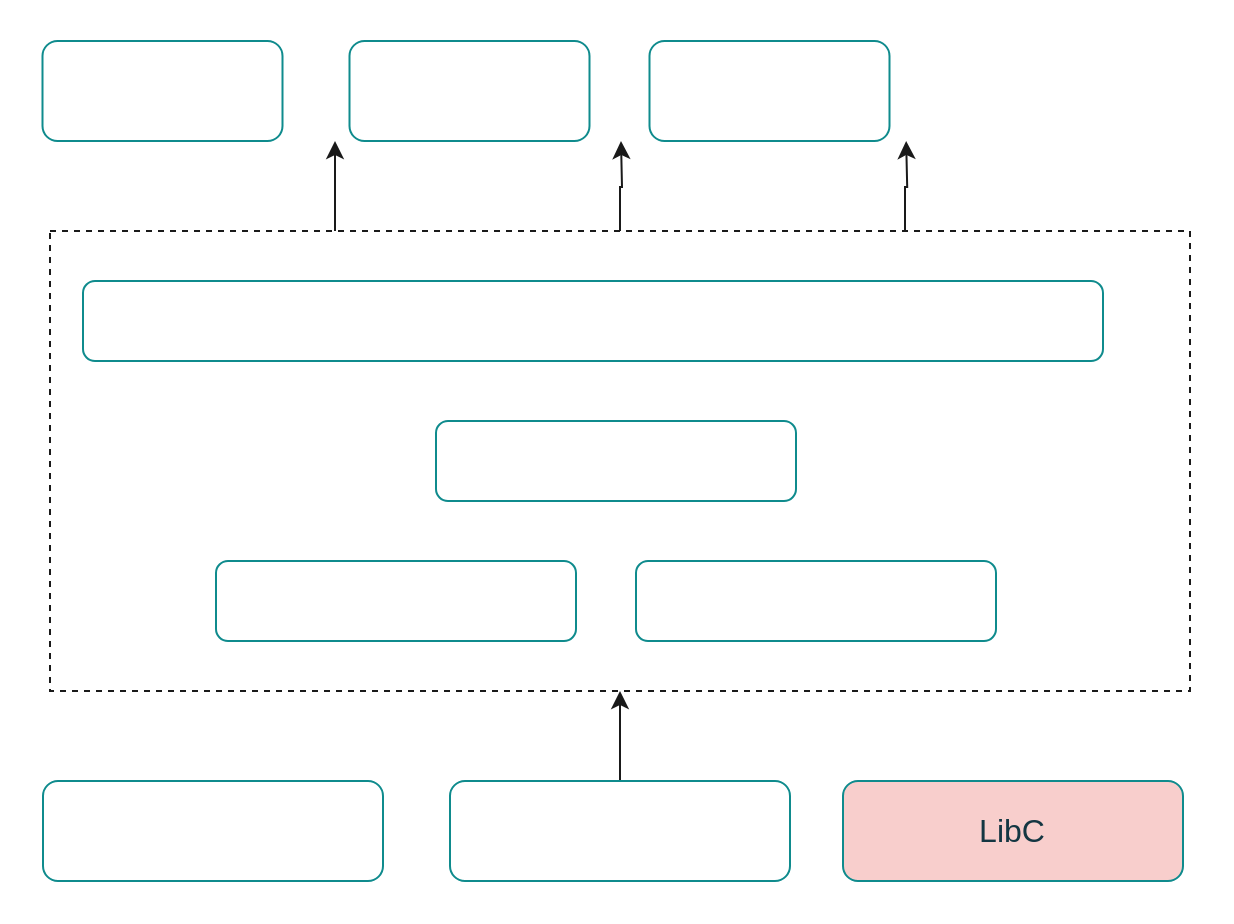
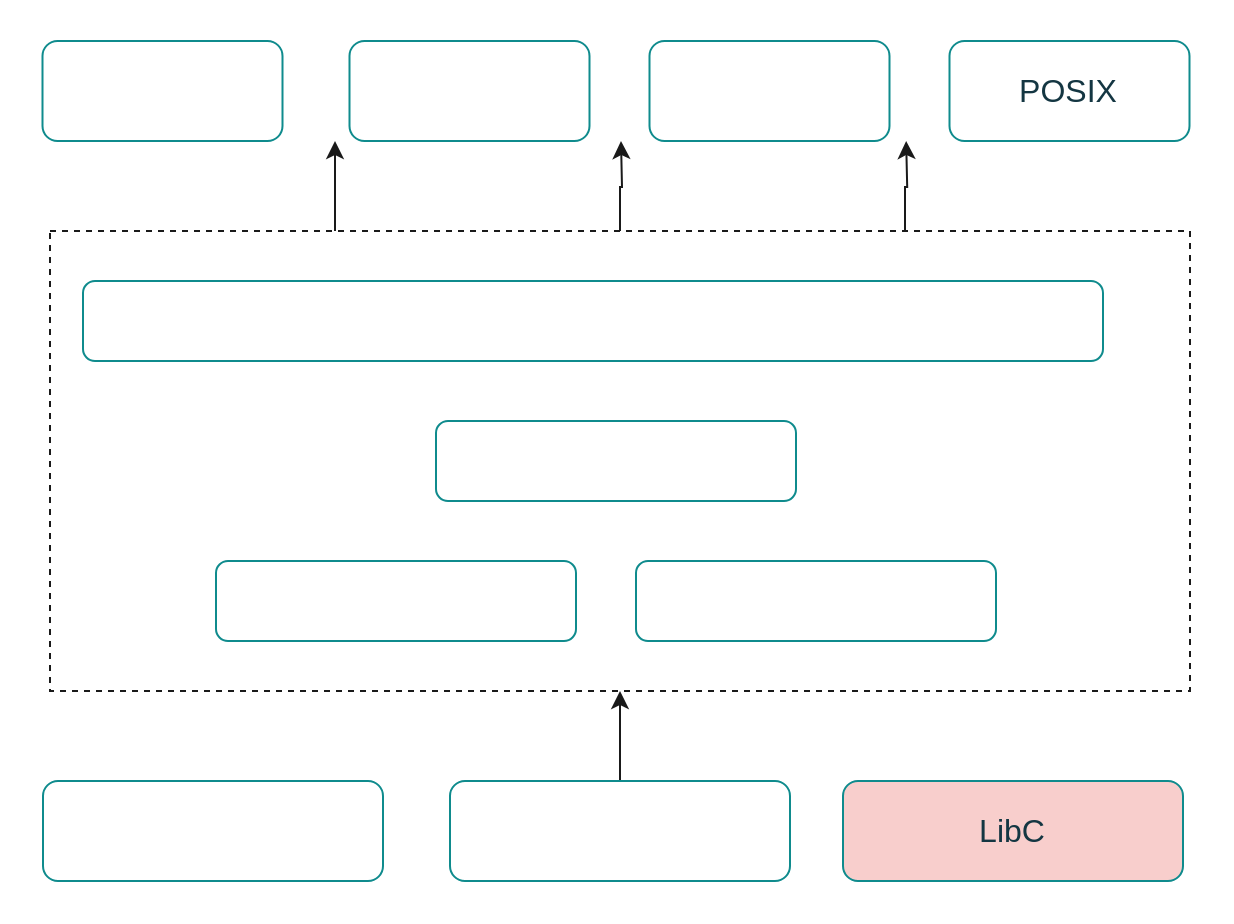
none -> (1070, 91)
